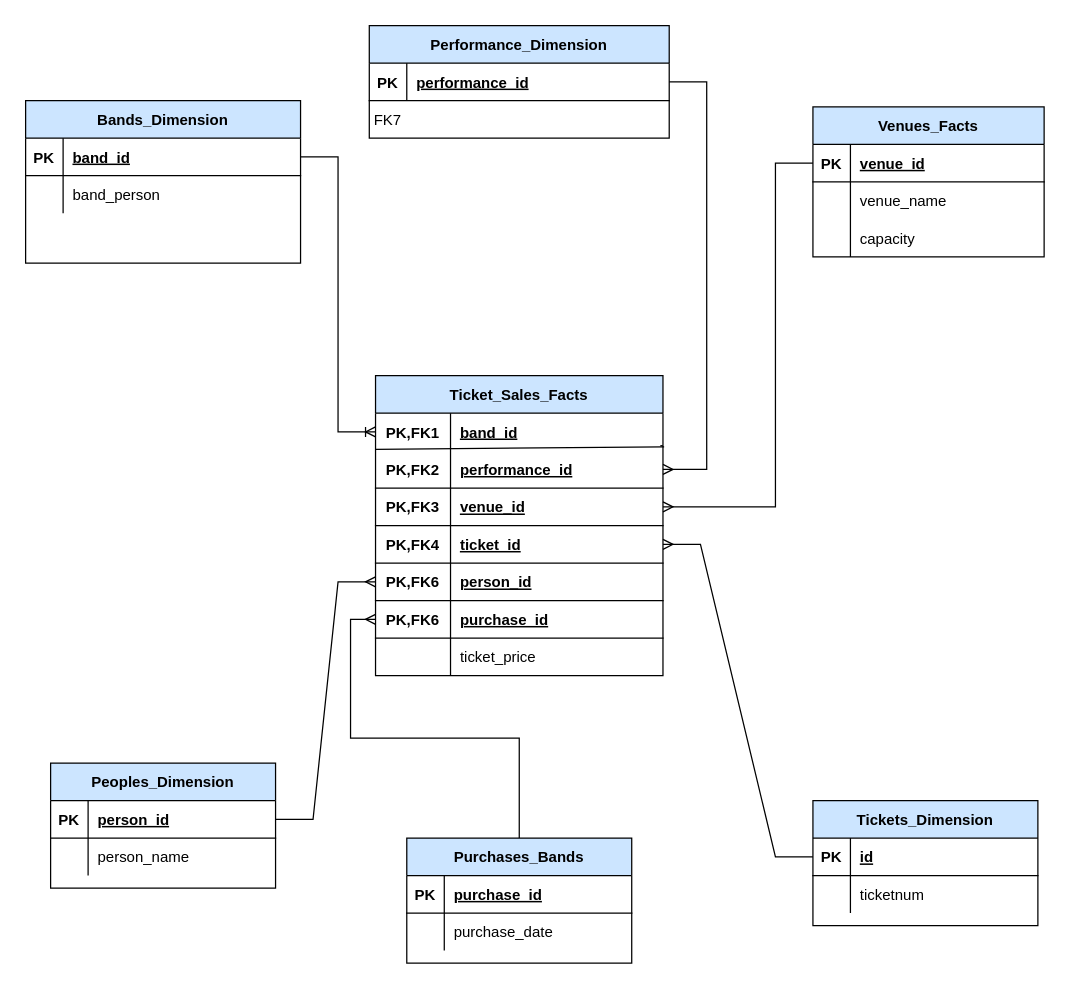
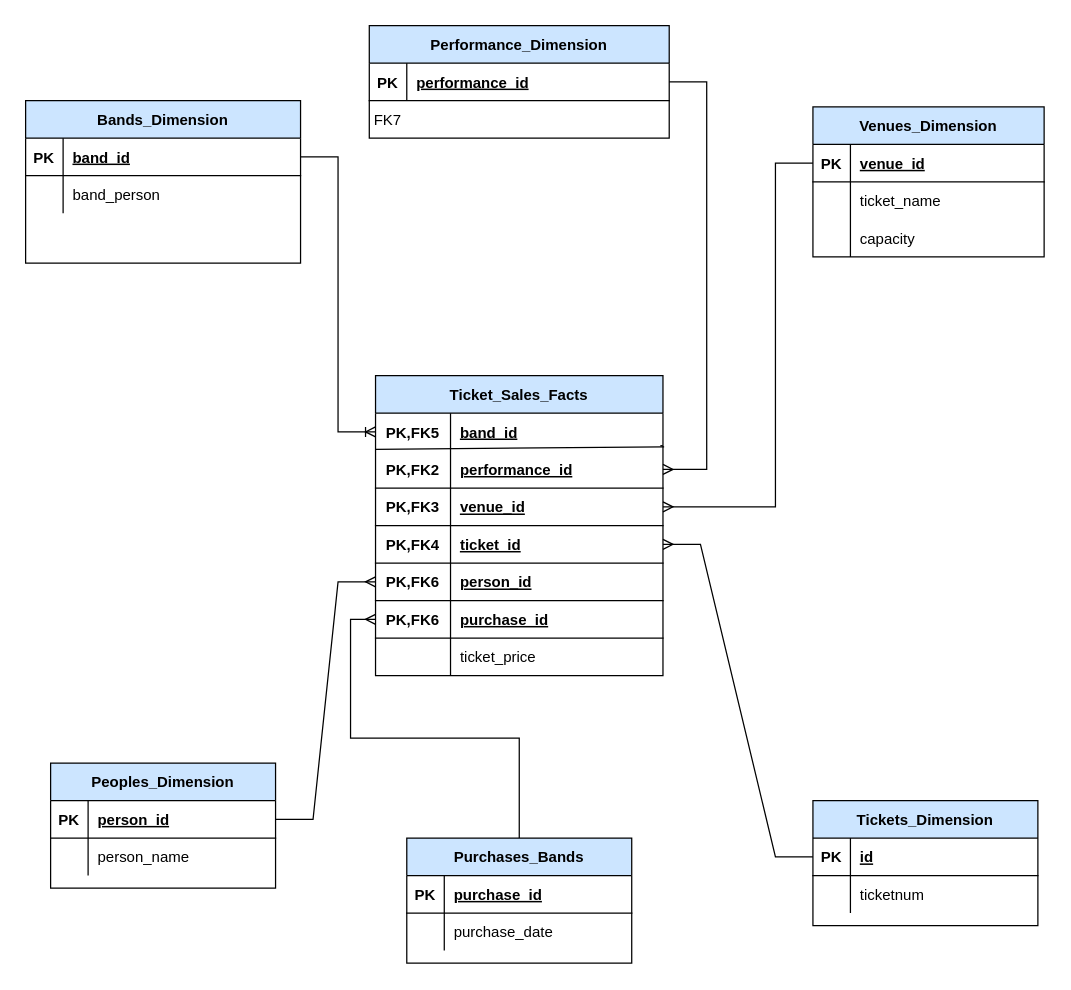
(928, 126) -> (928, 126)
(902, 201) -> (904, 201)
(413, 433) -> (413, 433)
